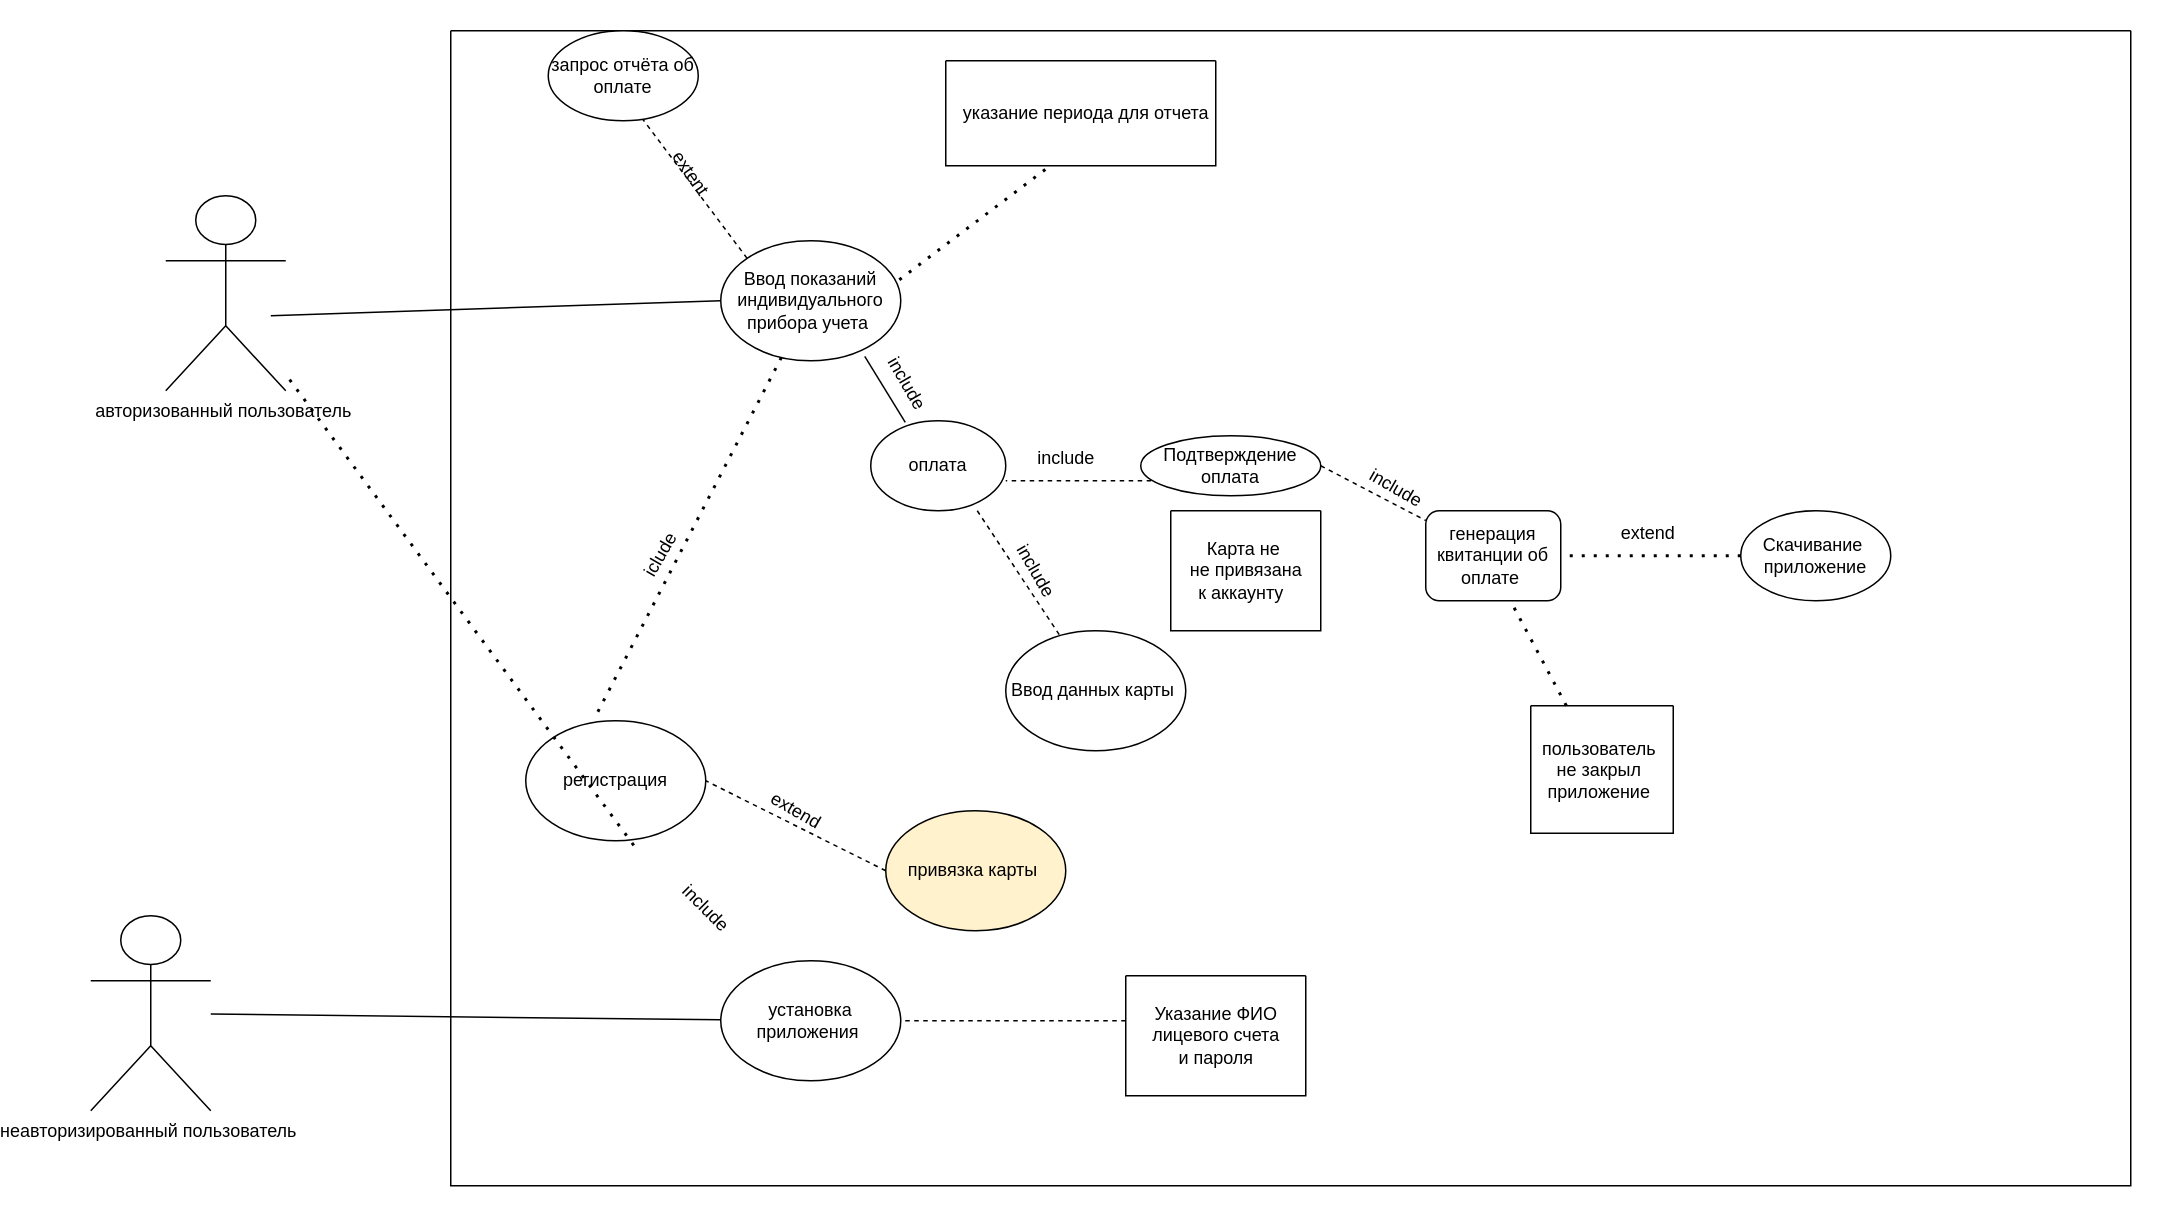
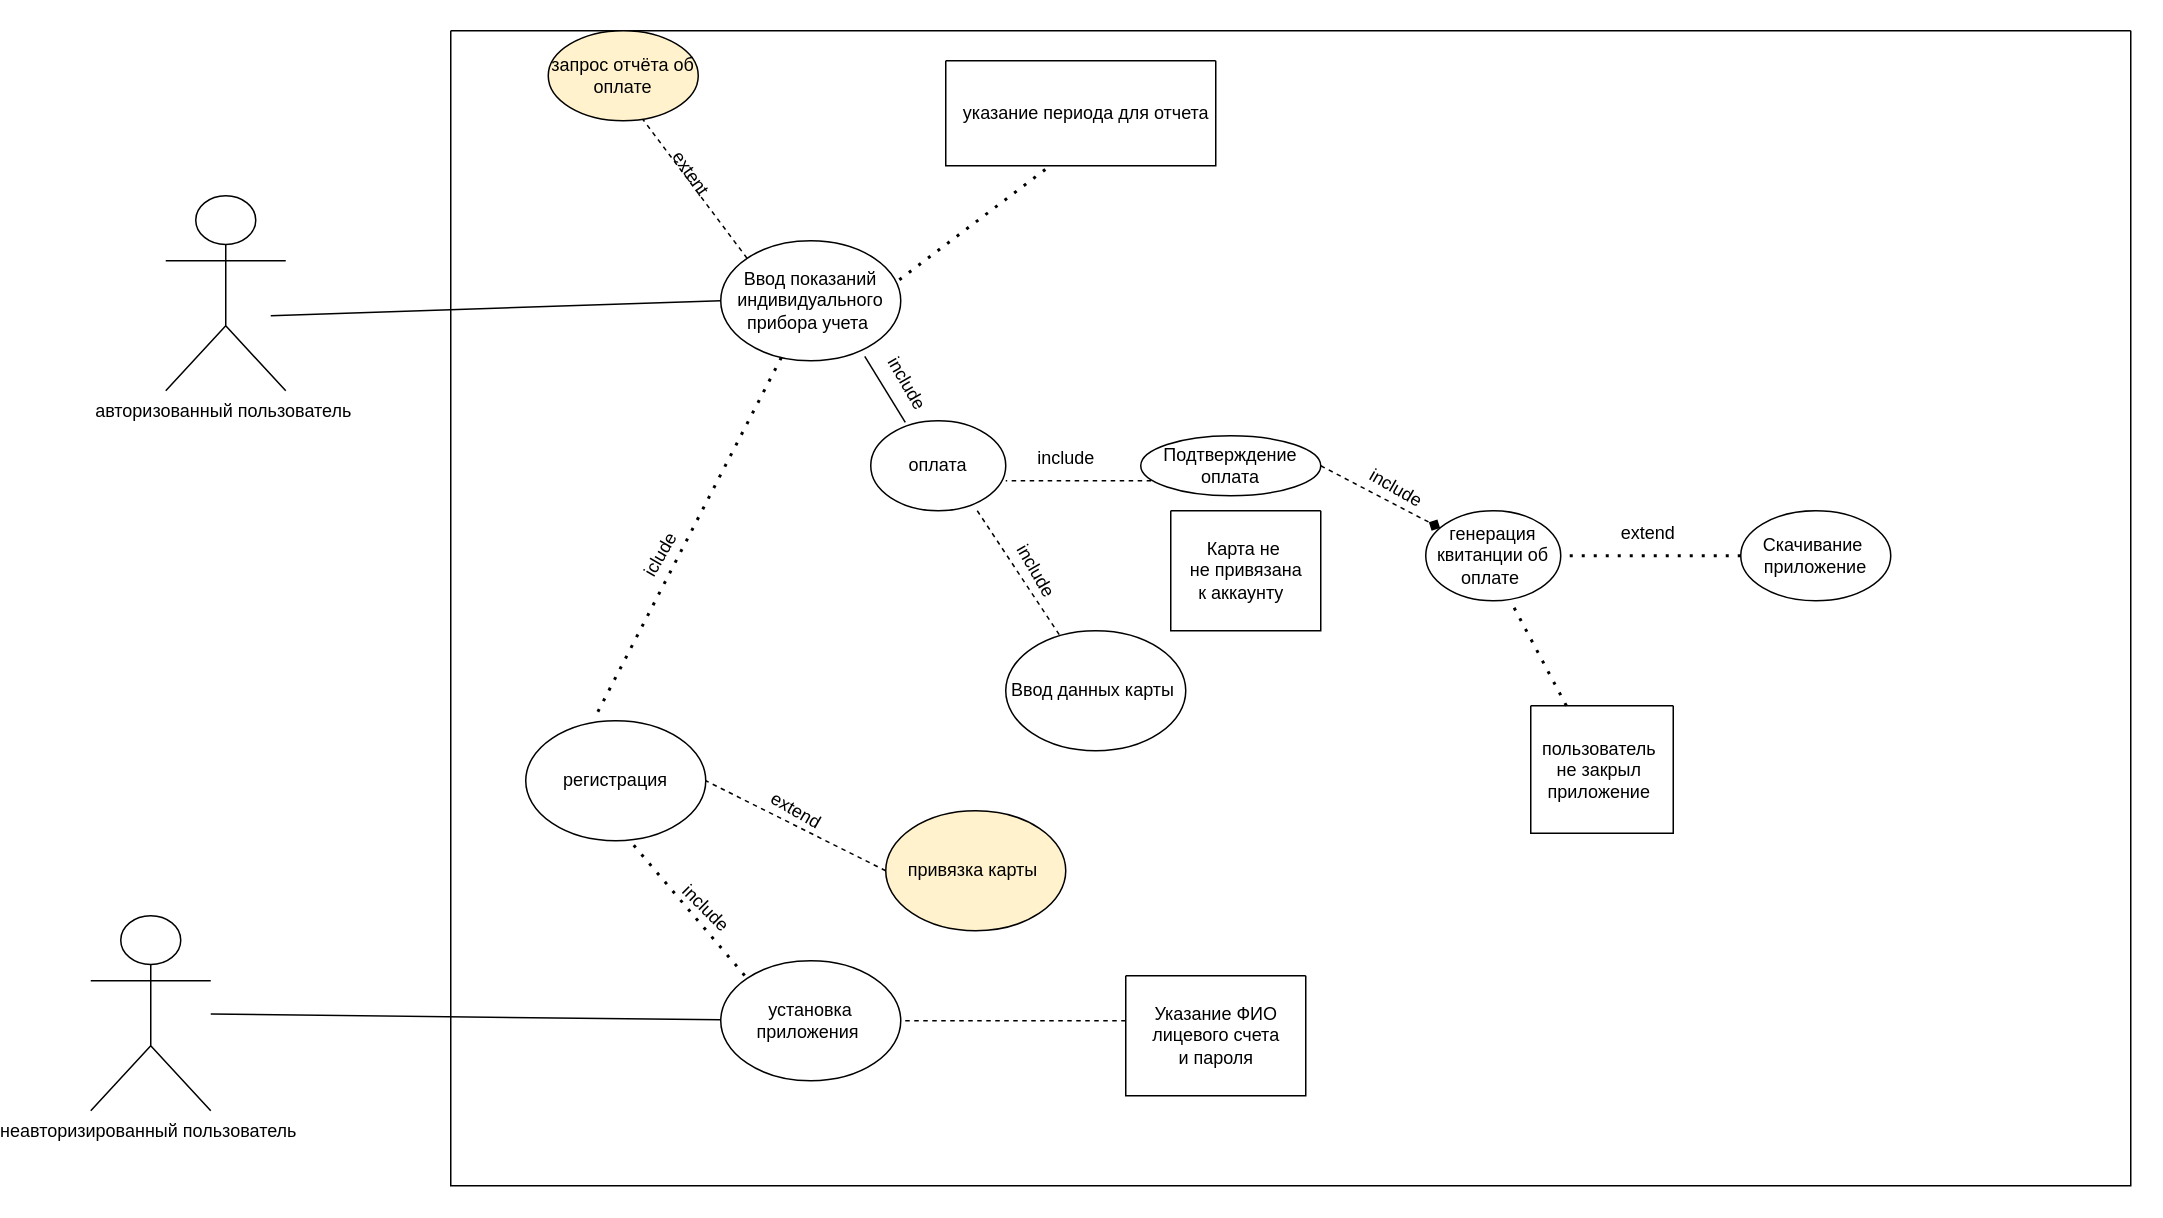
(623, 76) -> (623, 76)
(1424, 520) -> (1426, 521)
(1493, 556) -> (1493, 556)
(545, 725) -> (690, 911)
